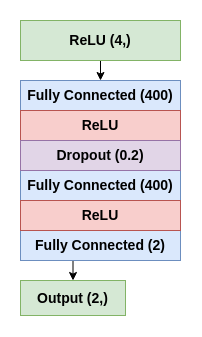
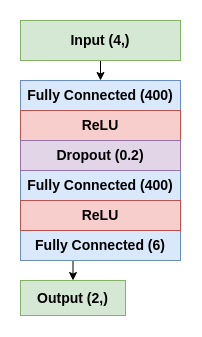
(101, 41) -> (101, 41)
(101, 246) -> (101, 246)
